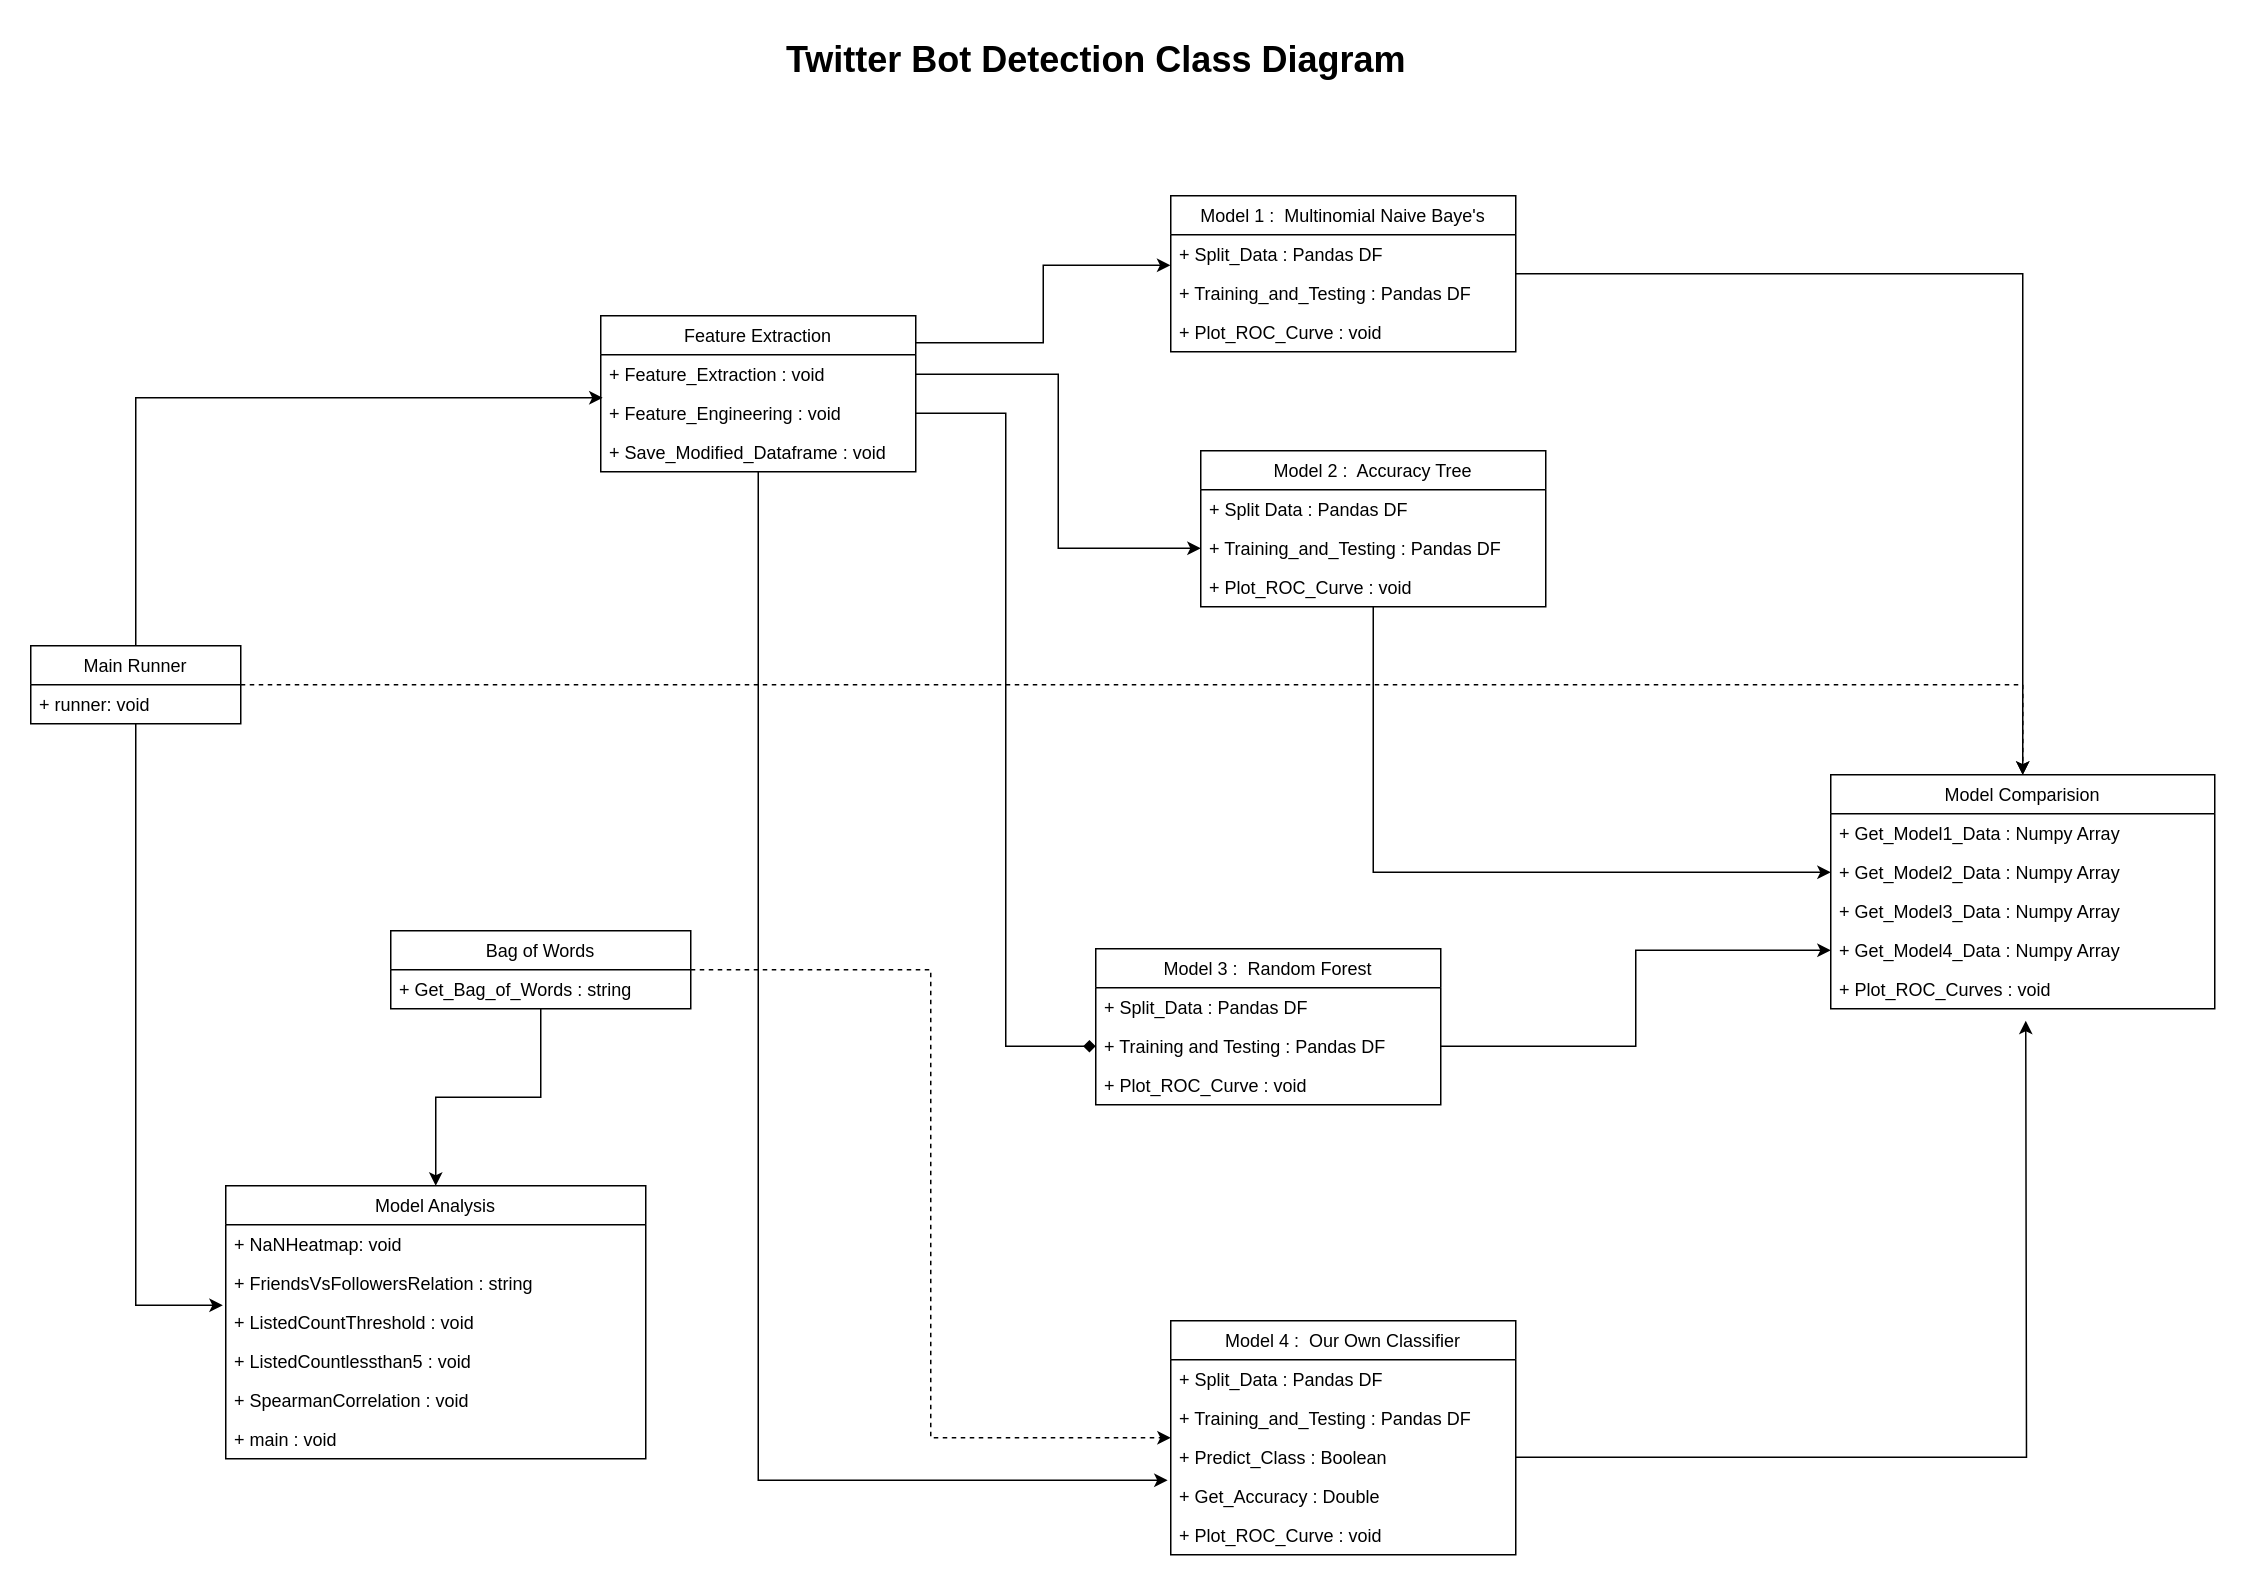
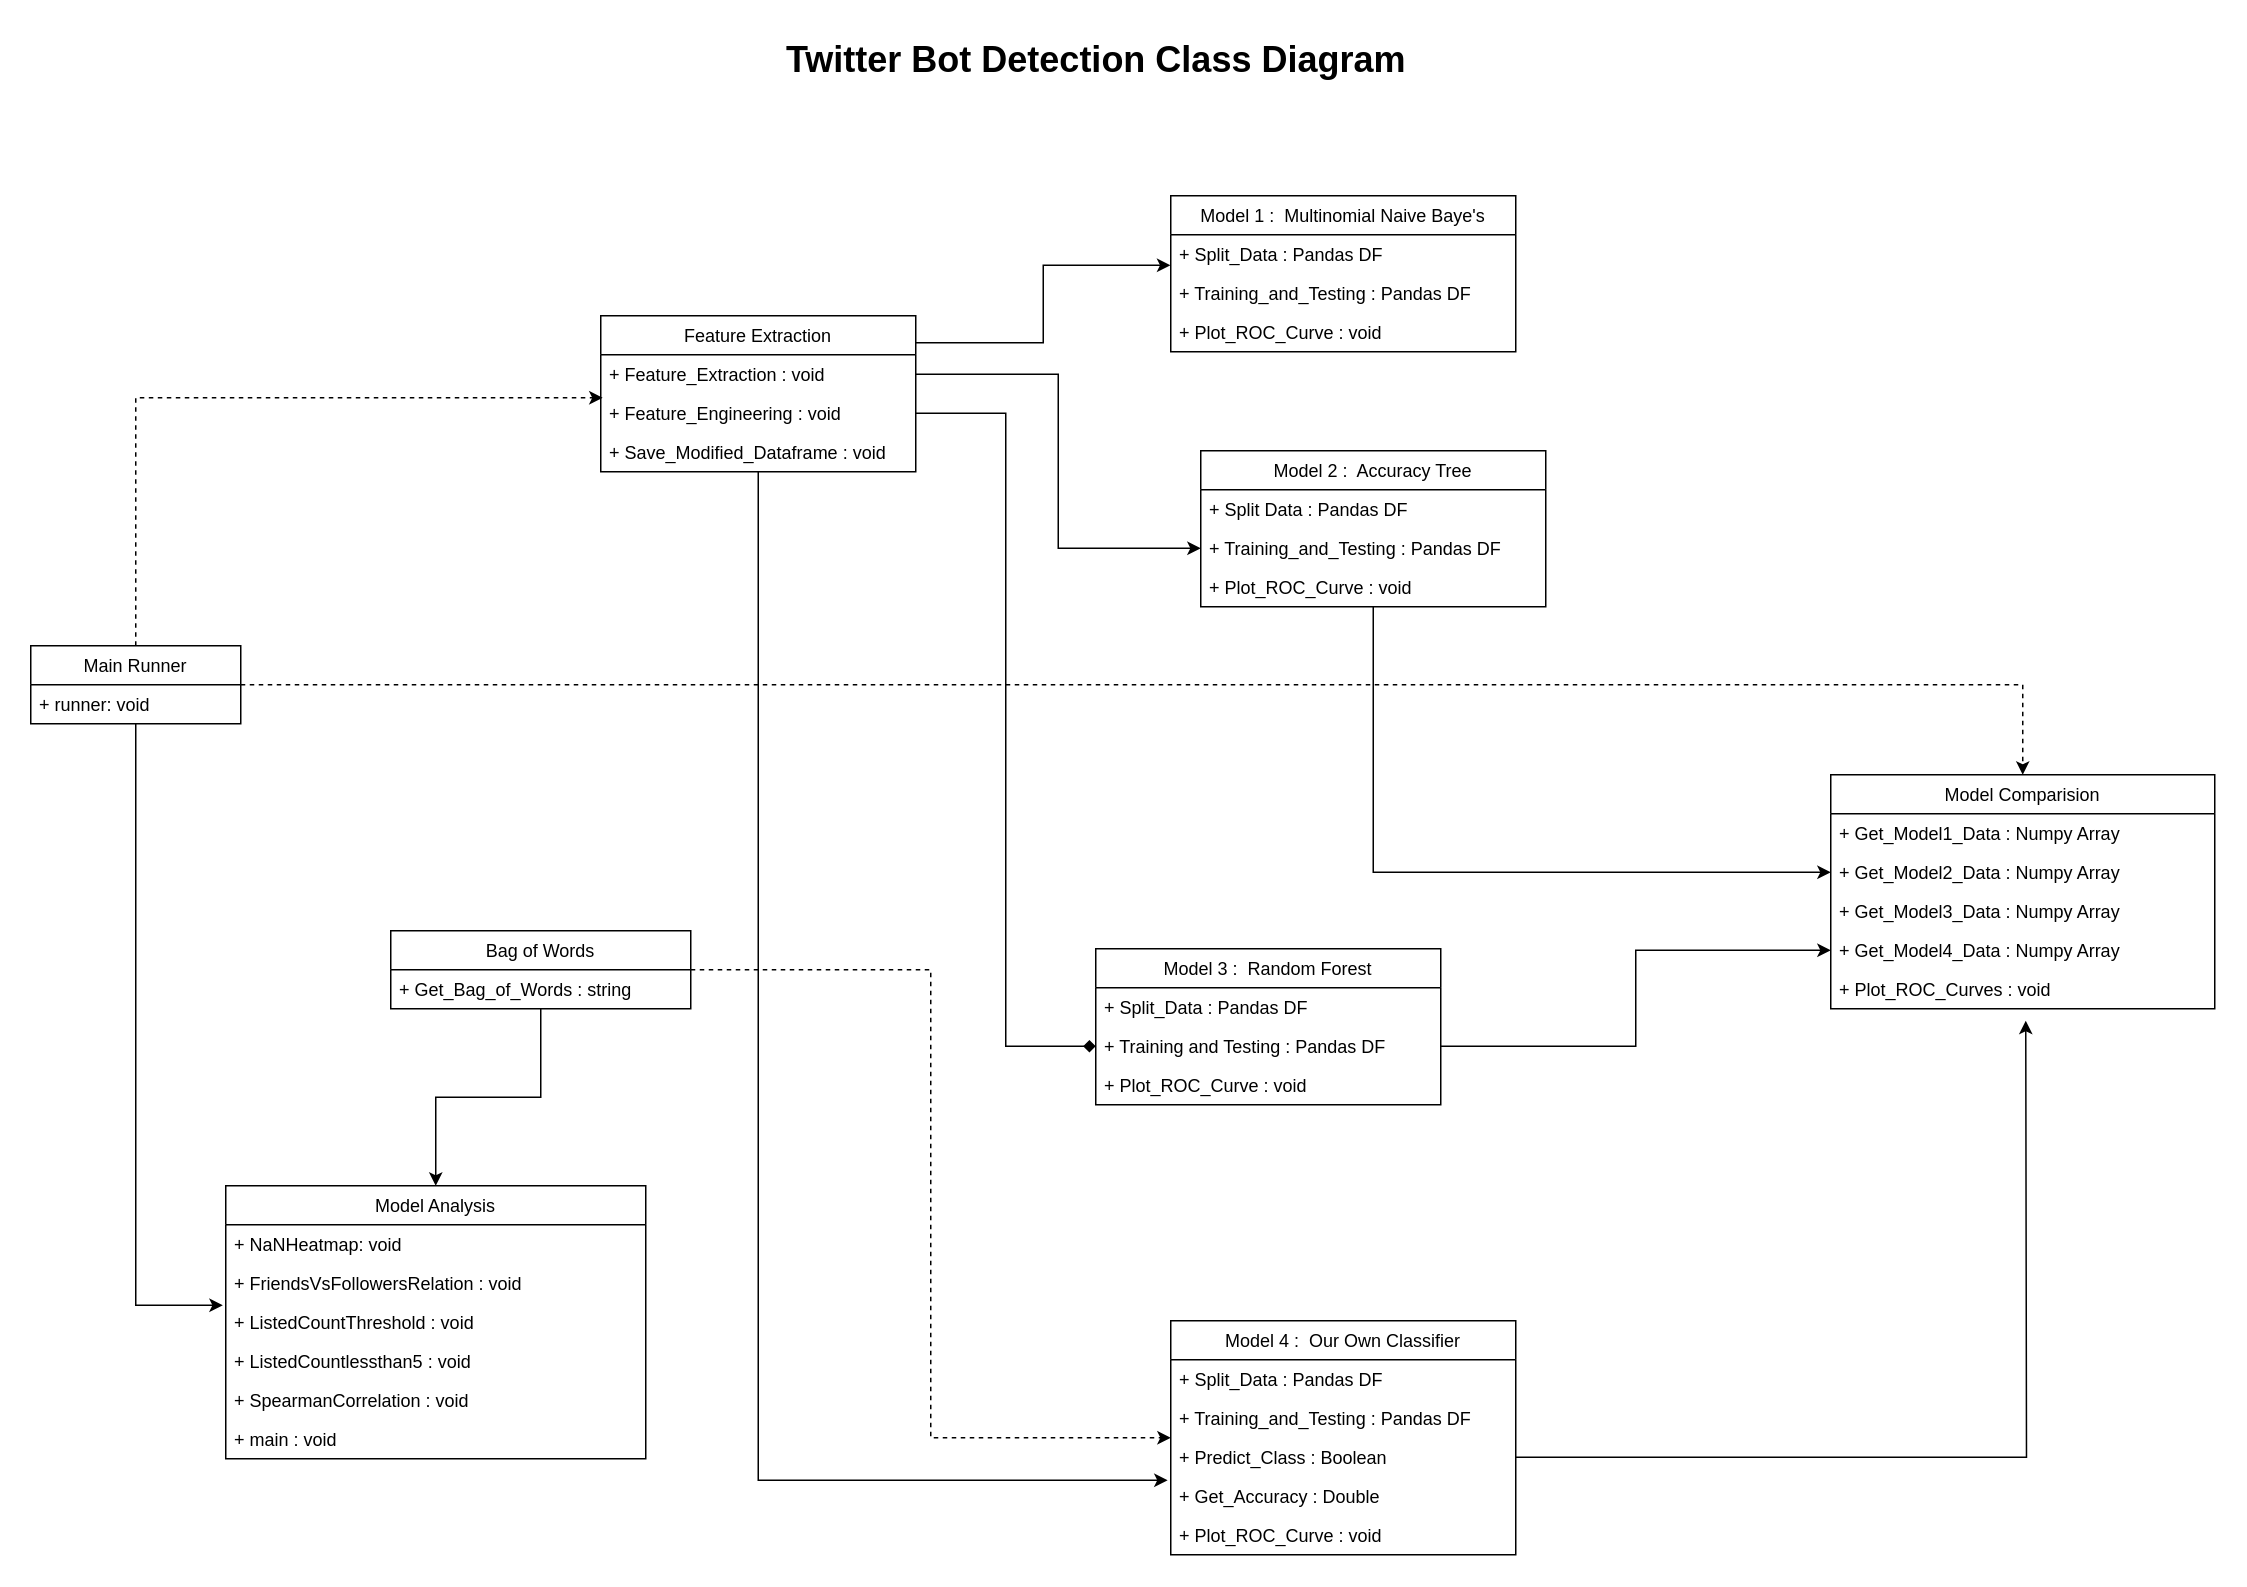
(1974, 274) -> none
(242, 398) -> (242, 398)
(399, 1284) -> (389, 1284)
